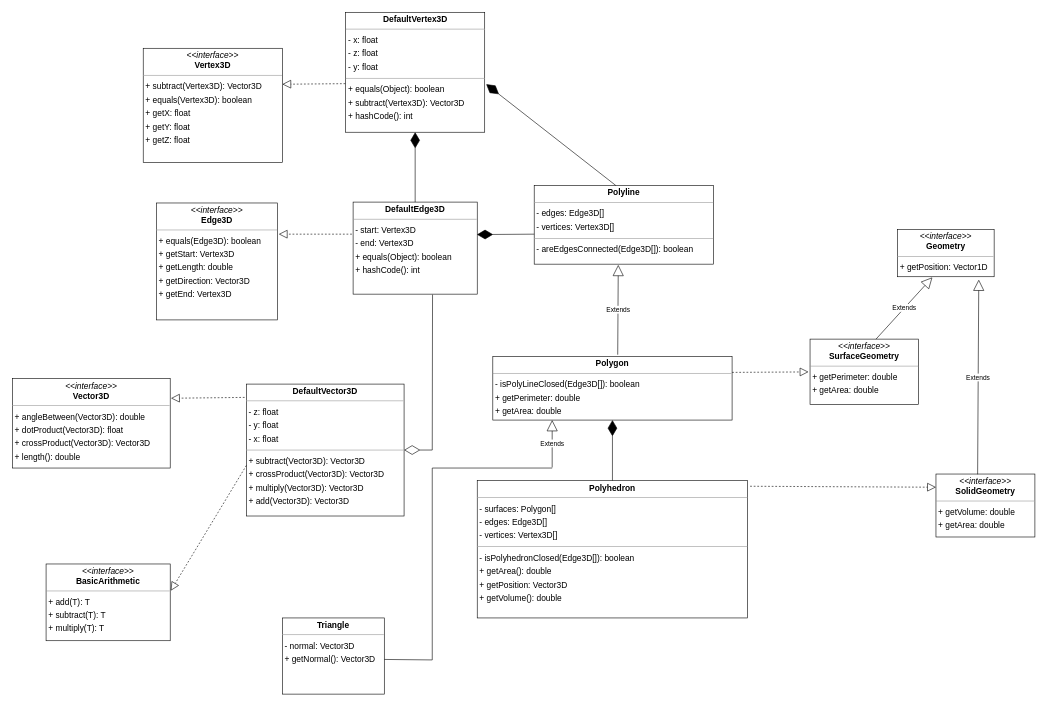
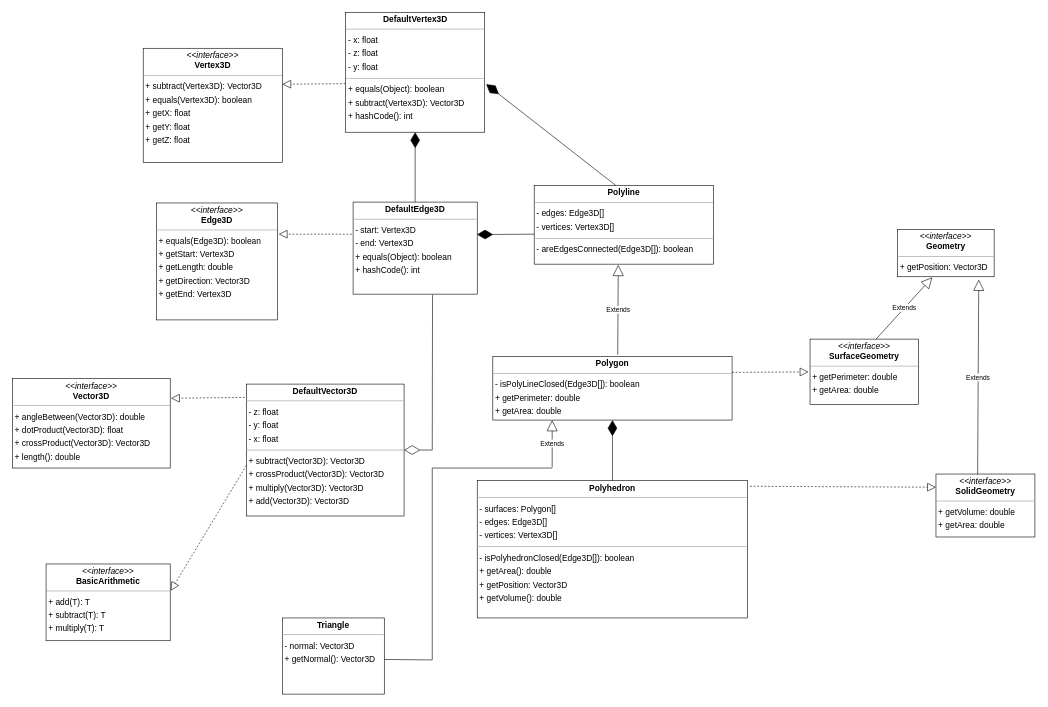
(947, 245) -> (947, 245)
